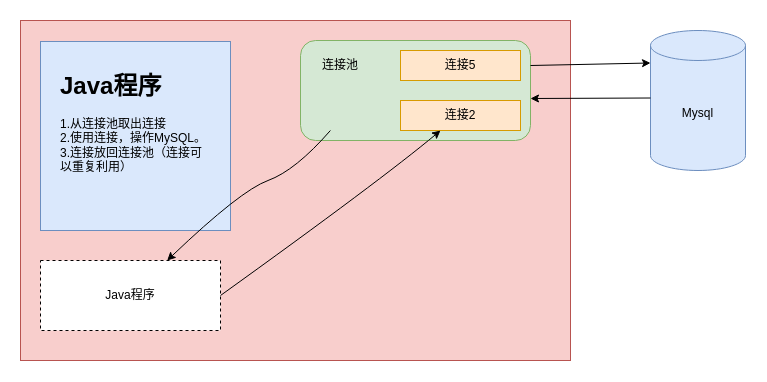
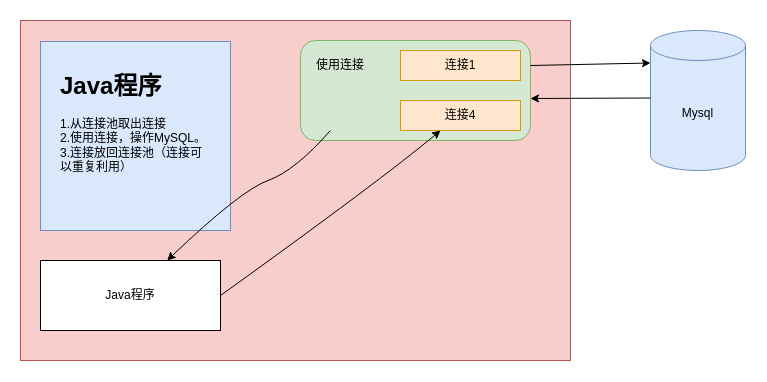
(341, 66) -> (341, 66)
(461, 66) -> (461, 66)
(461, 116) -> (461, 116)
(131, 296) -> (131, 296)
